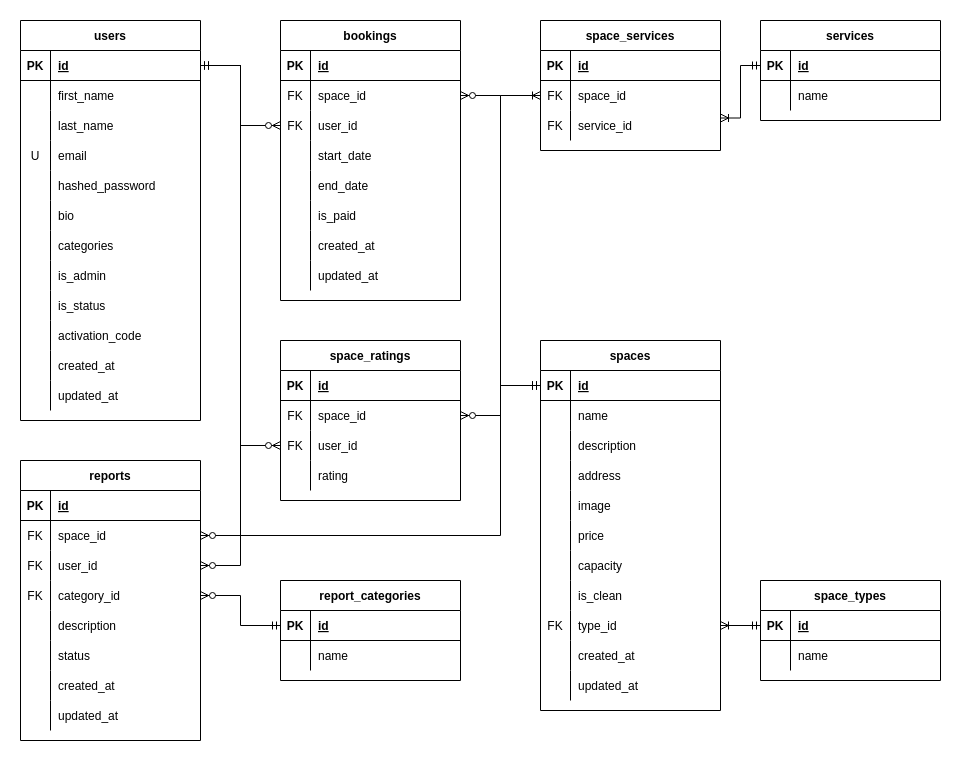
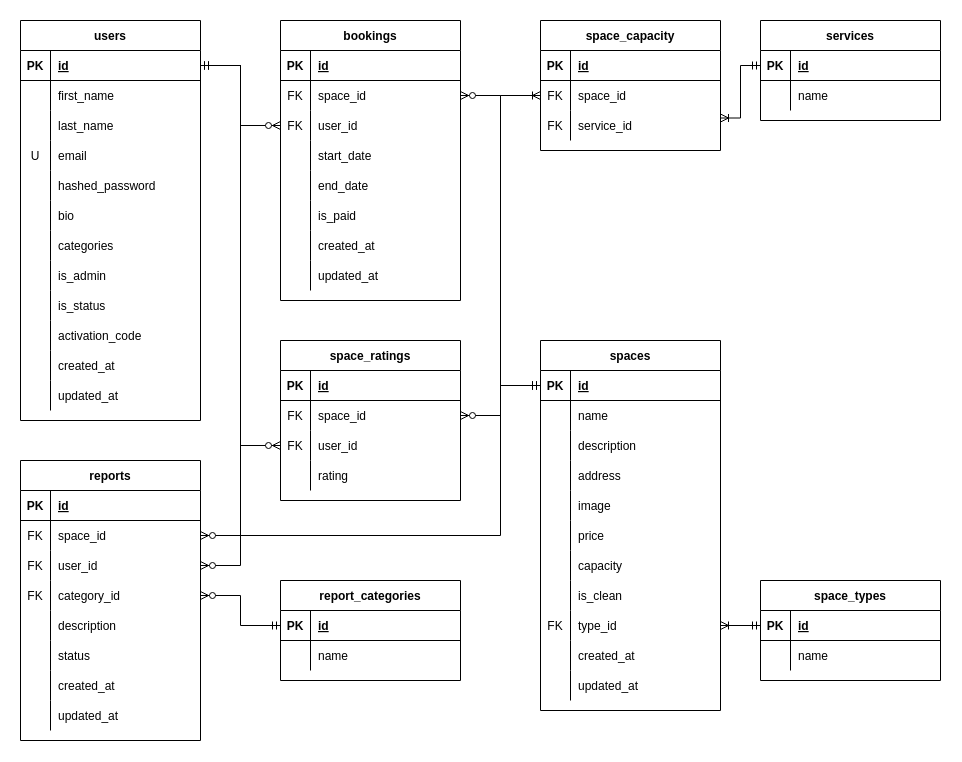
(630, 36) -> (630, 36)
